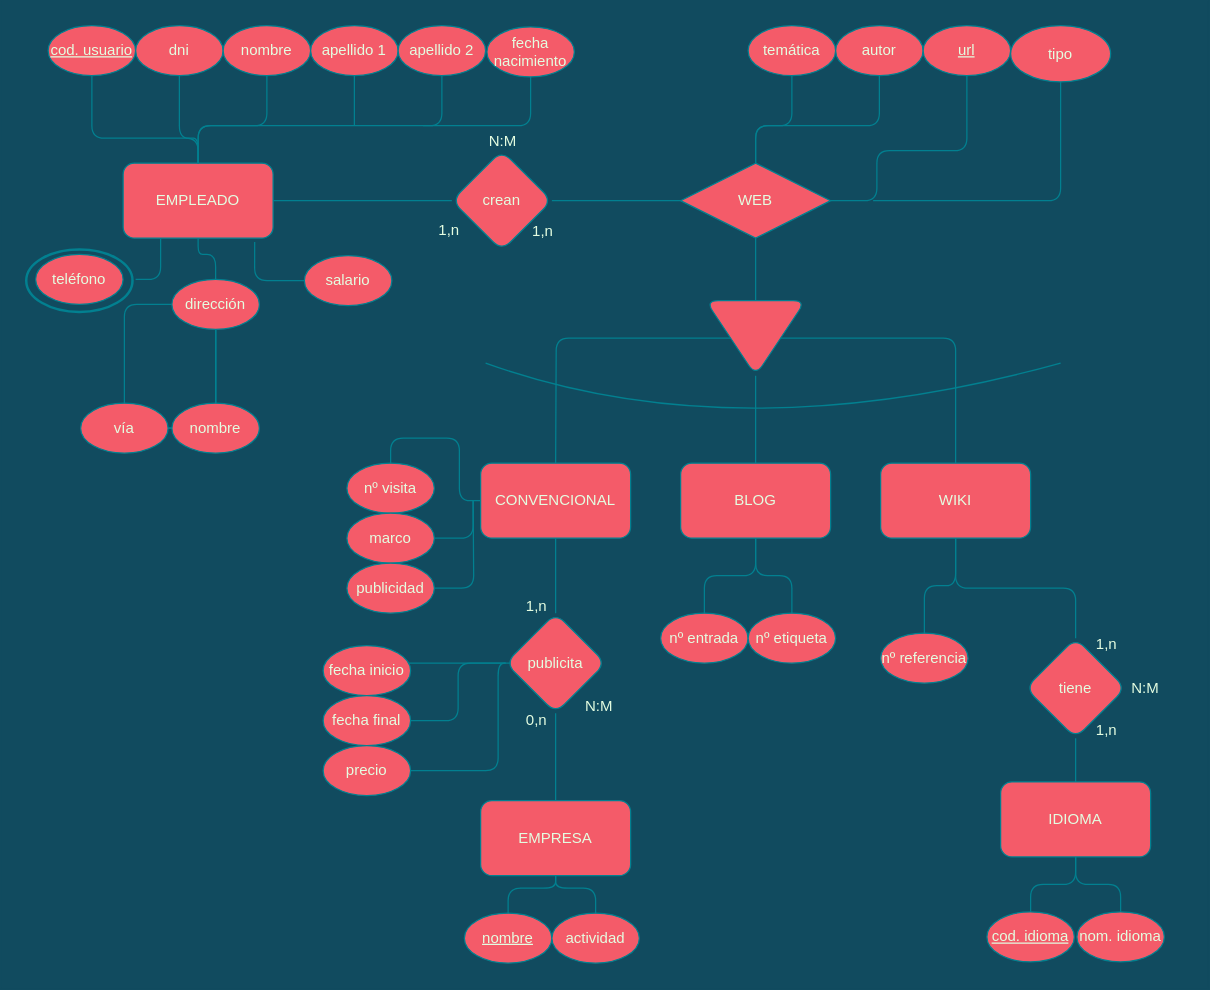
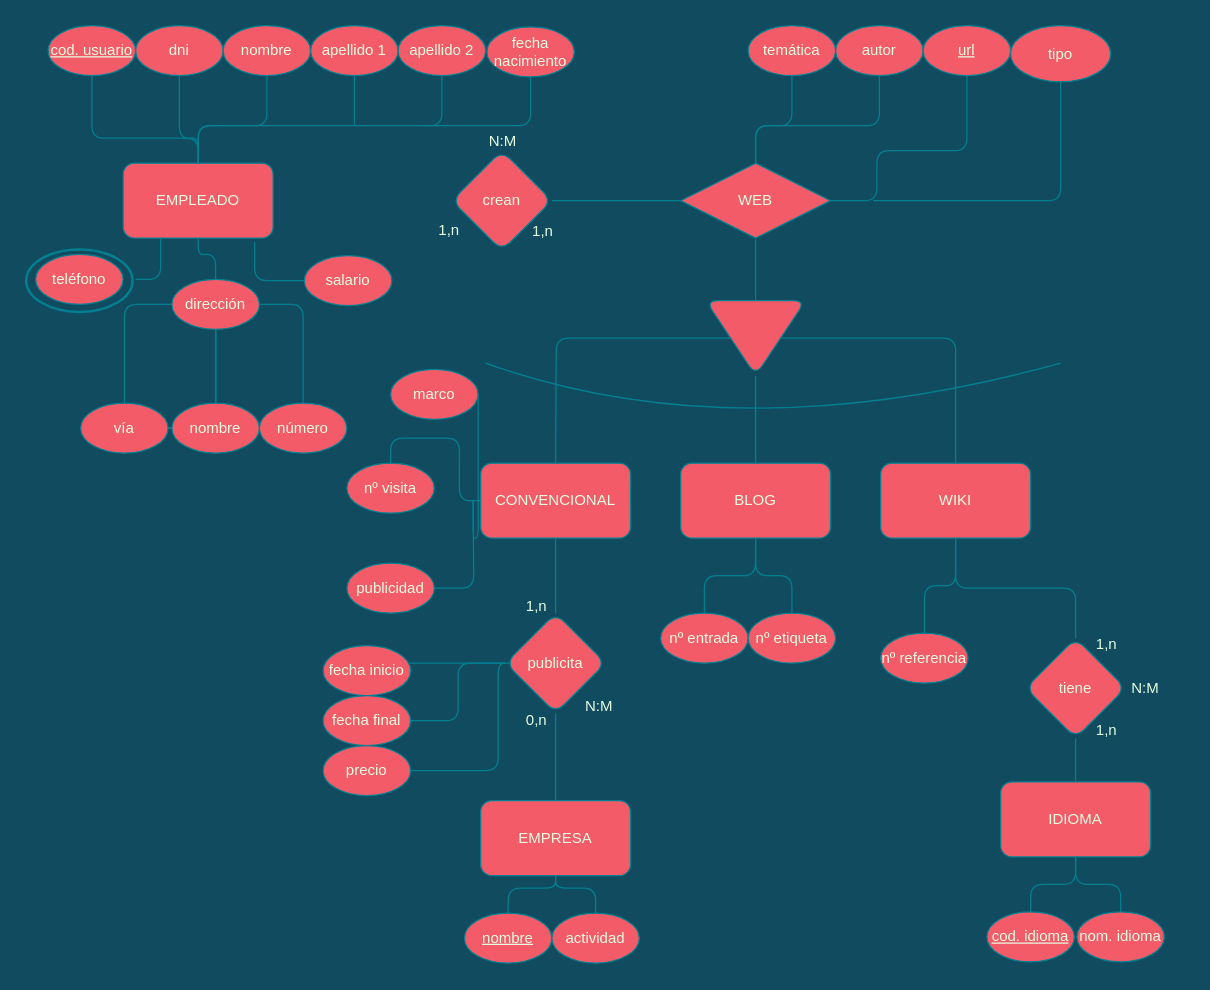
(363, 201) -> none
none -> (303, 403)
none -> (303, 428)
(391, 538) -> (434, 394)
